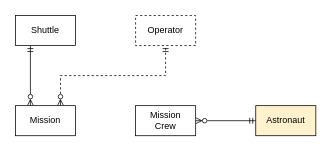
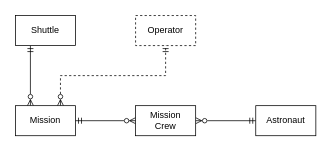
none -> (100, 120)
(285, 120) -> (285, 120)
